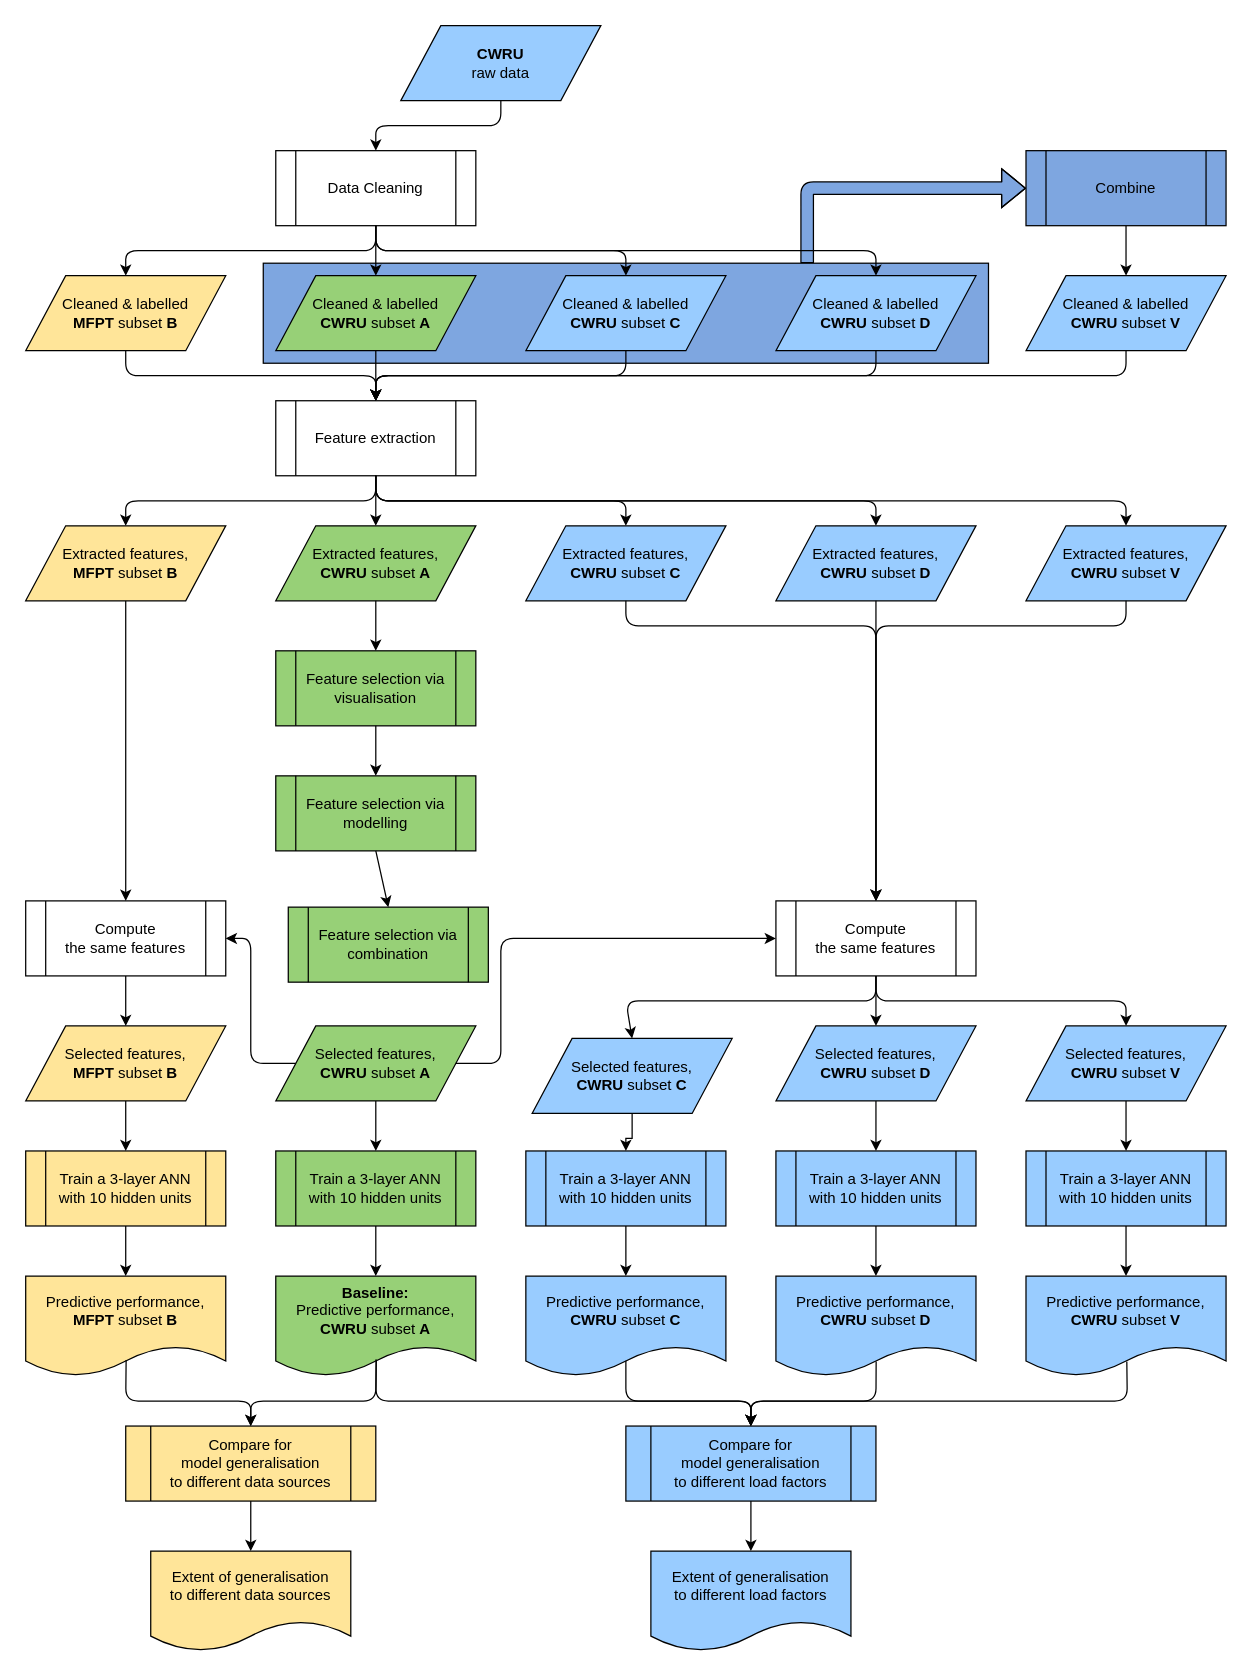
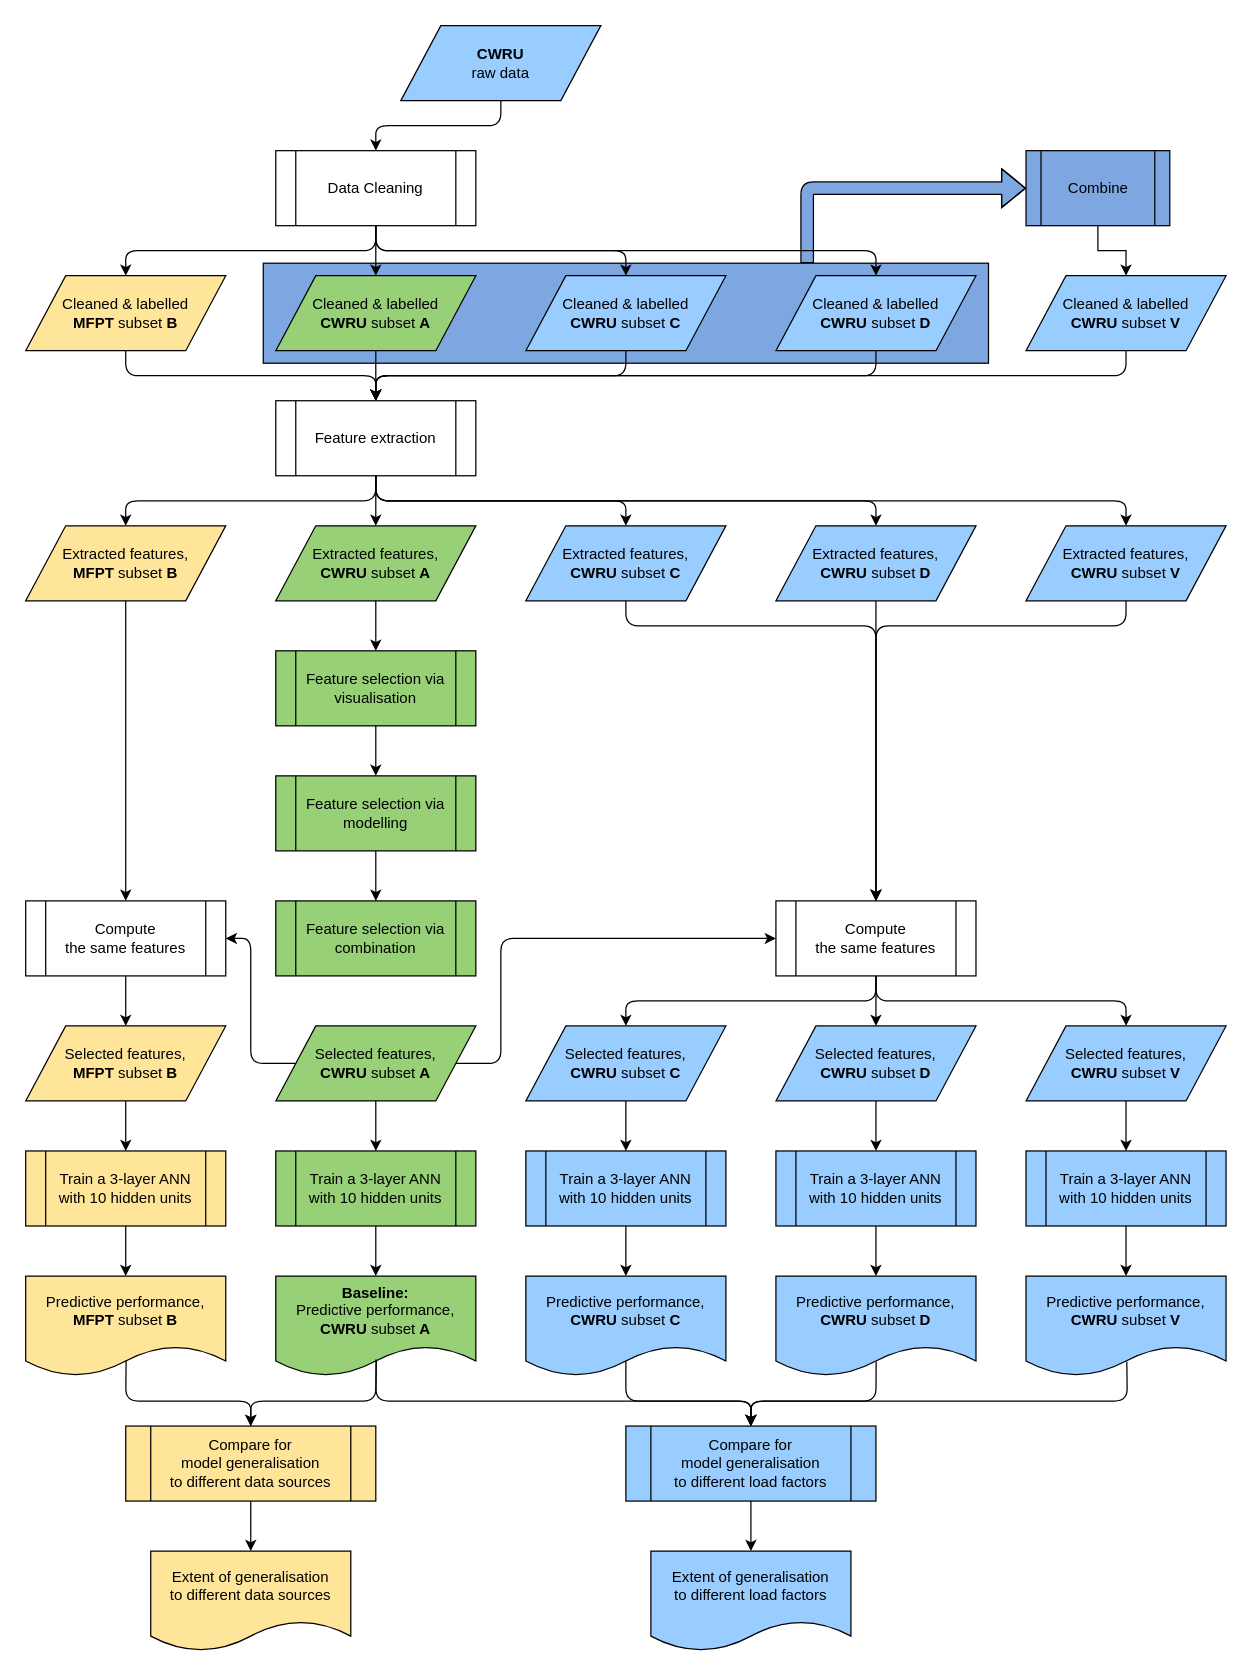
(1126, 188) -> (1098, 188)
(388, 944) -> (376, 938)
(632, 1076) -> (626, 1063)
